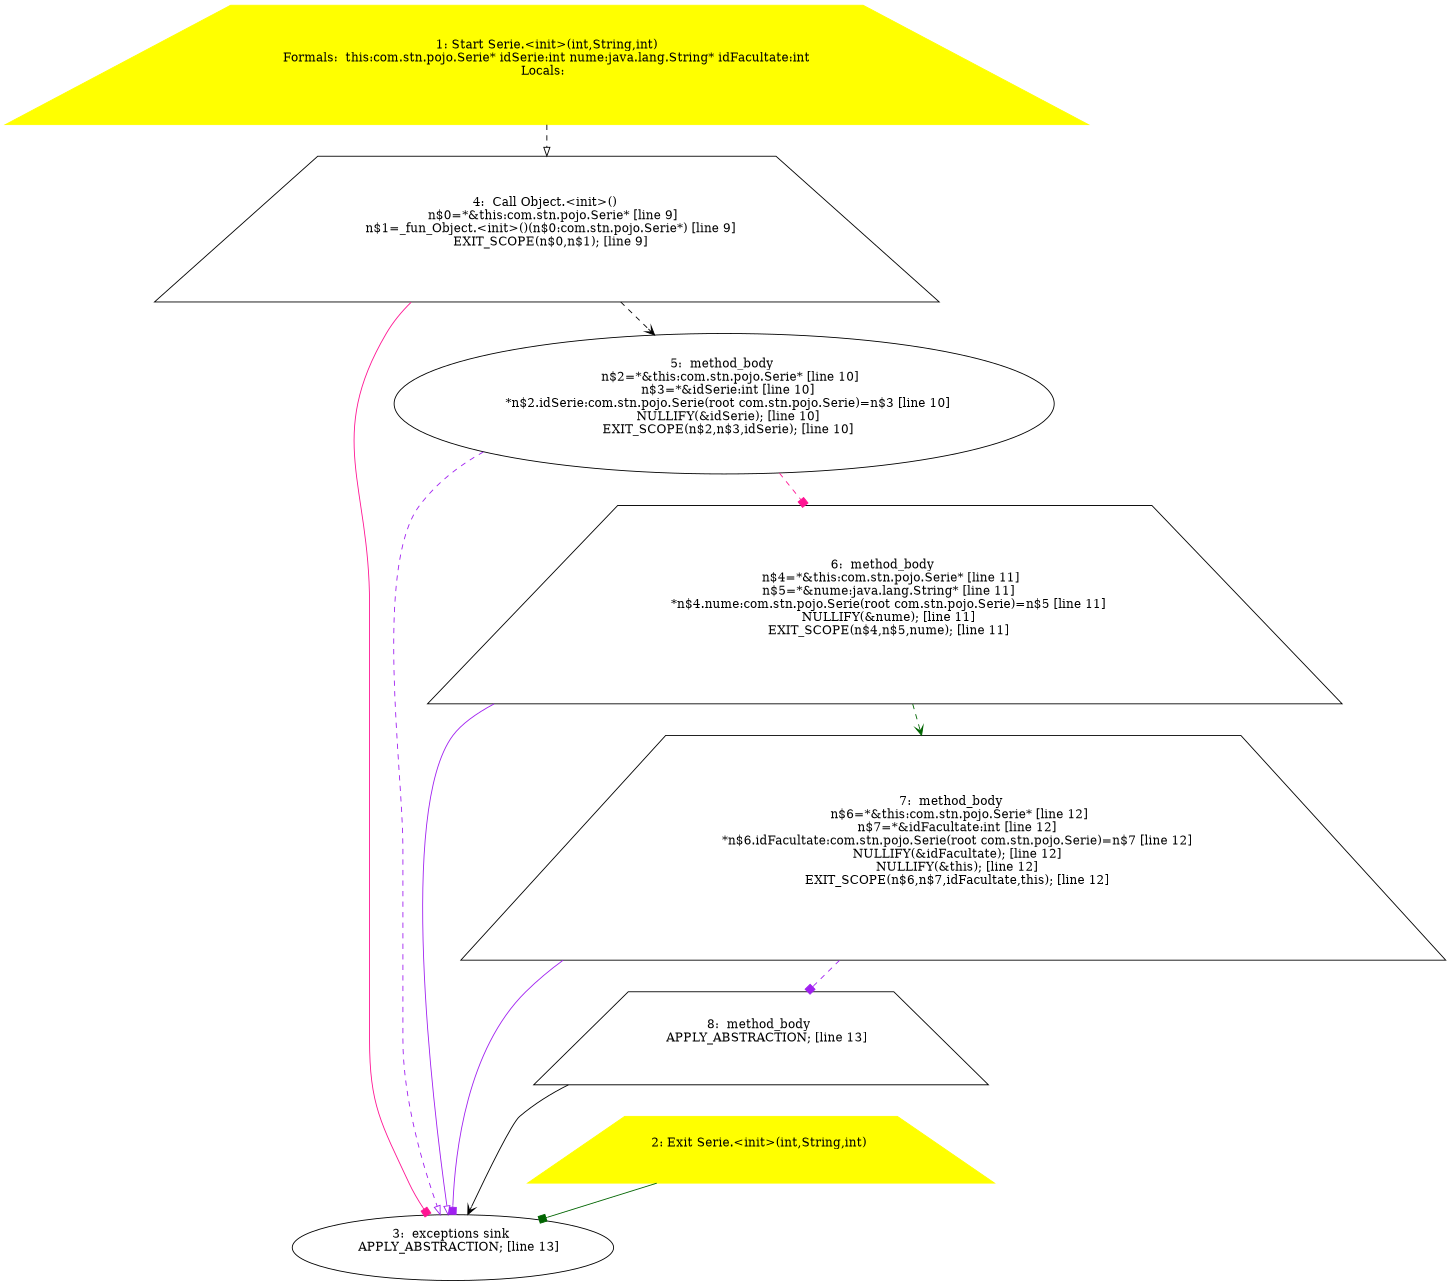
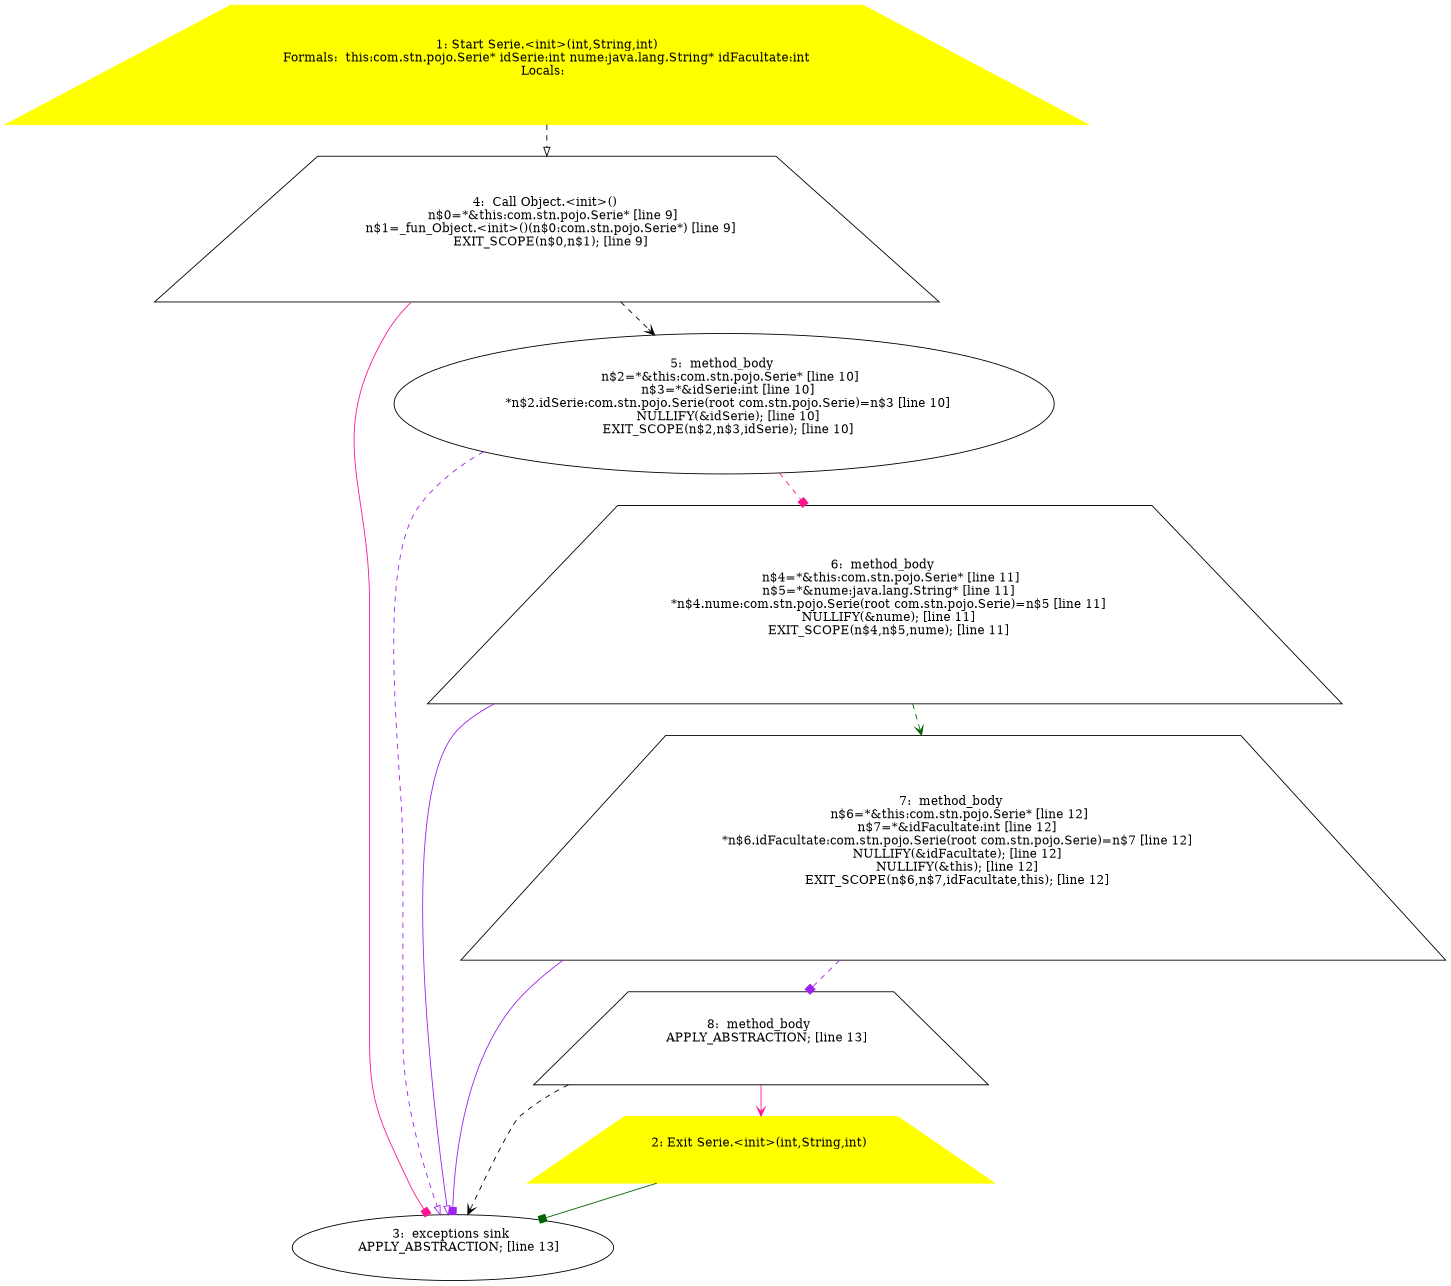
none -> (761, 1096)
(508, 1135) -> (508, 1135)
